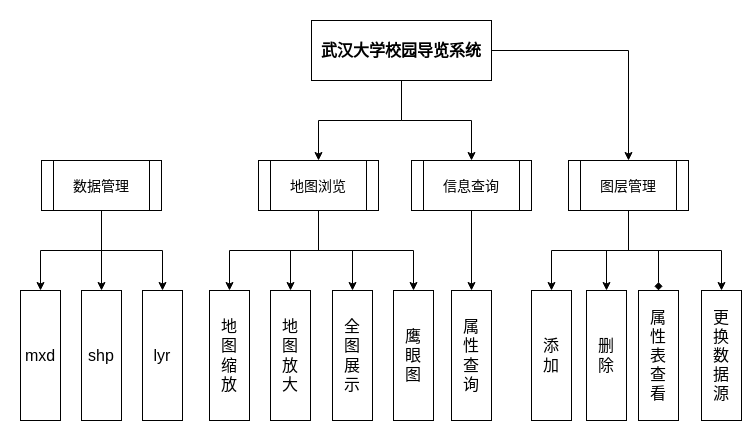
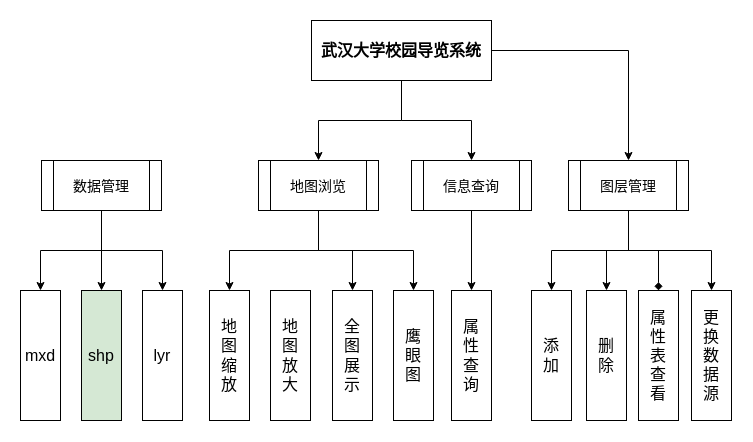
(291, 268) -> none
(102, 356) -> (102, 356)
(722, 356) -> (712, 356)
